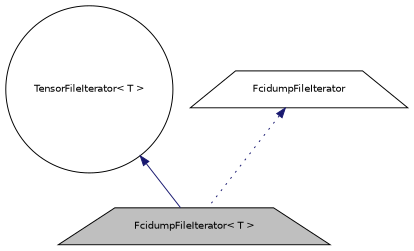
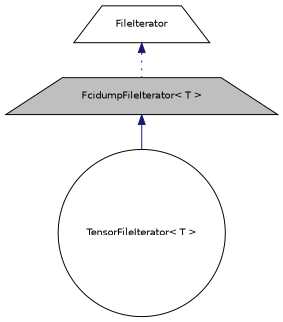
(299, 89) -> (142, 24)
(163, 186) -> (142, 137)
